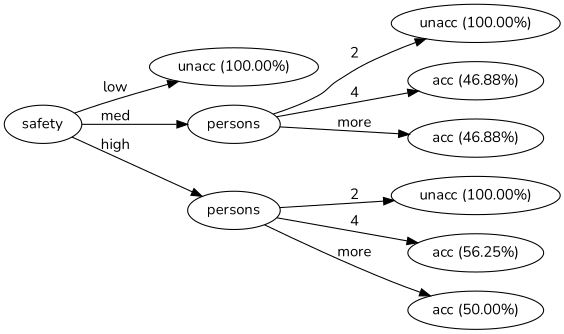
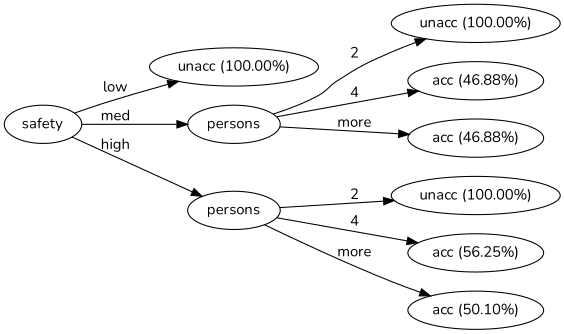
(476, 310) -> (476, 310)
